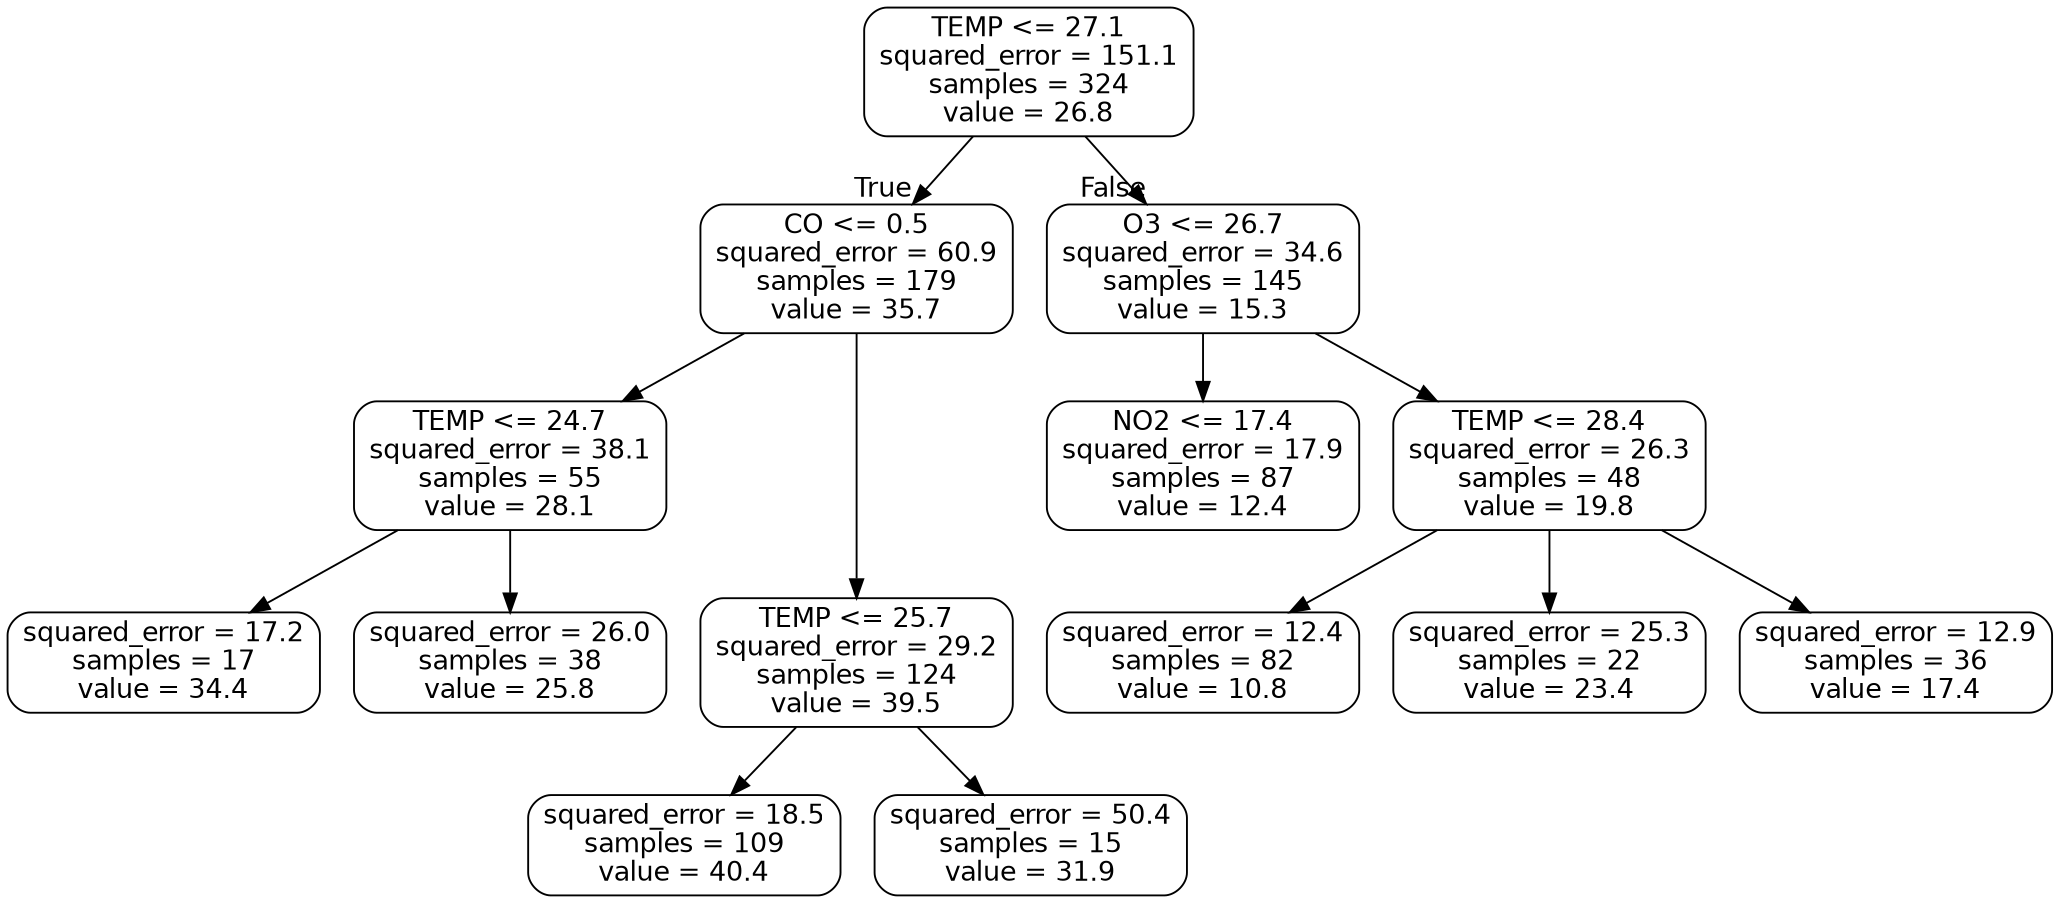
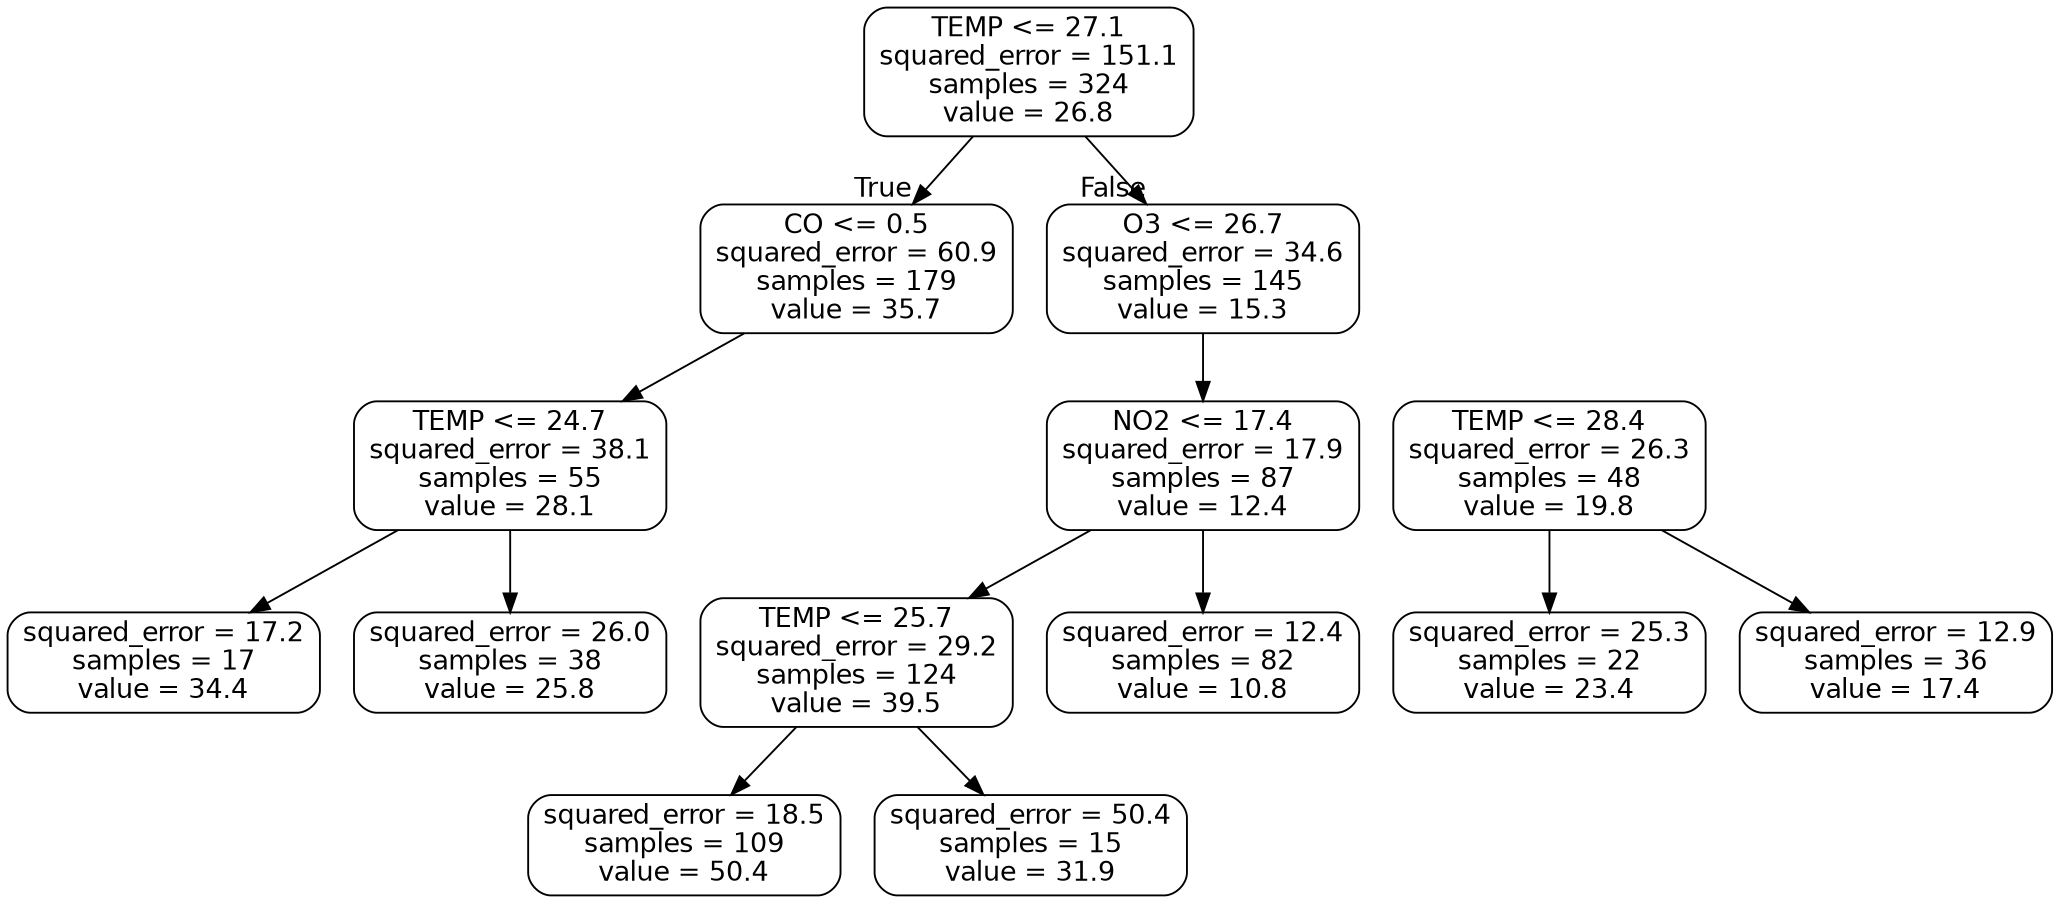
(1368, 363) -> none
(857, 456) -> (1038, 559)
(1372, 567) -> (1203, 562)
(684, 845) -> (684, 845)
